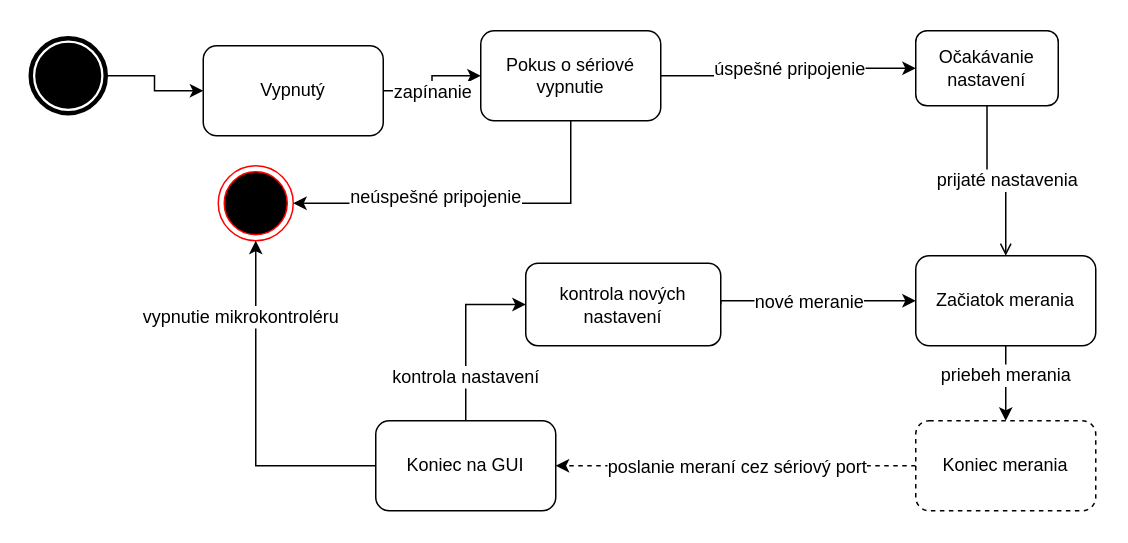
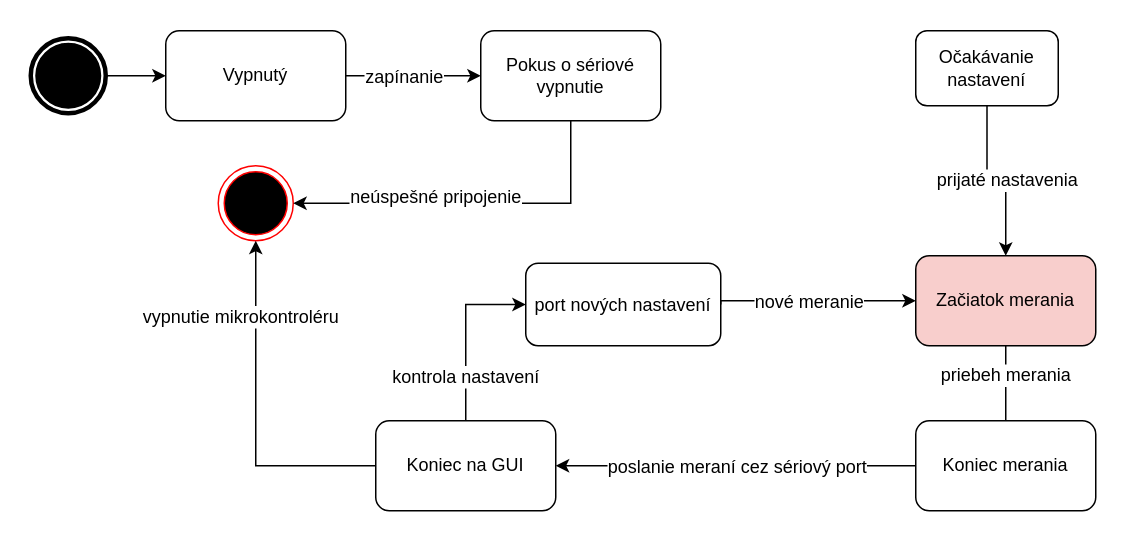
(786, 76) -> none
(293, 91) -> (256, 76)
(1006, 246) -> (1006, 244)
(1006, 301) -> (1006, 301)
(623, 305) -> (623, 305)
(1006, 409) -> (1006, 414)
(893, 466) -> (893, 466)
(1006, 466) -> (1006, 466)
